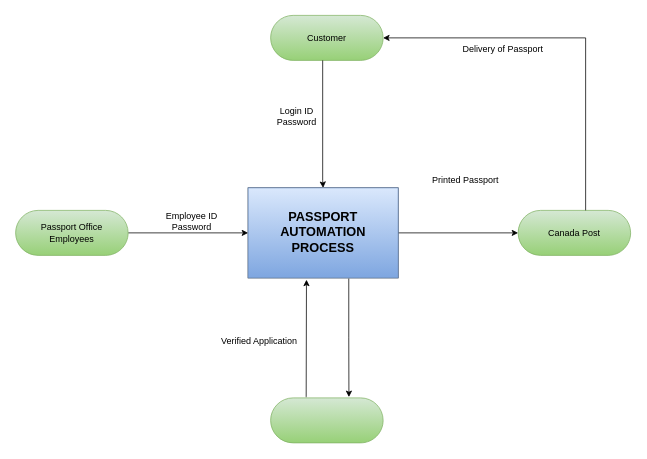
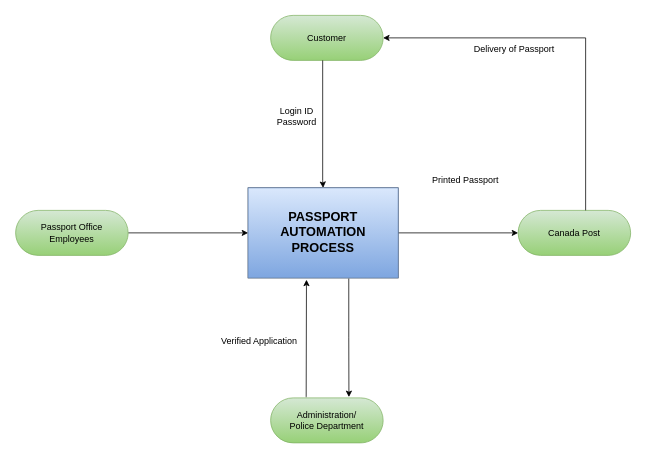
(503, 49) -> (514, 49)
(192, 222) -> none
none -> (327, 420)
